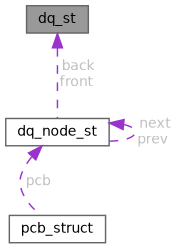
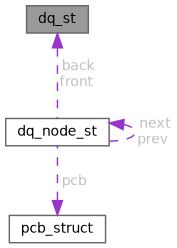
(21, 188) -> (57, 173)
